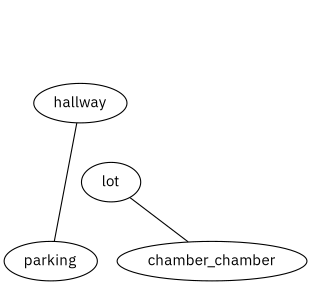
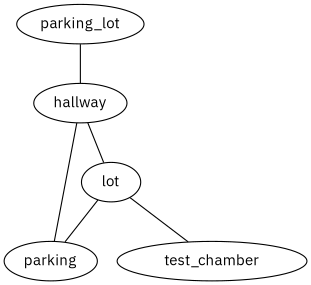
none -> (80, 24)
none -> (96, 143)
none -> (82, 221)
(212, 261) -> (212, 261)
